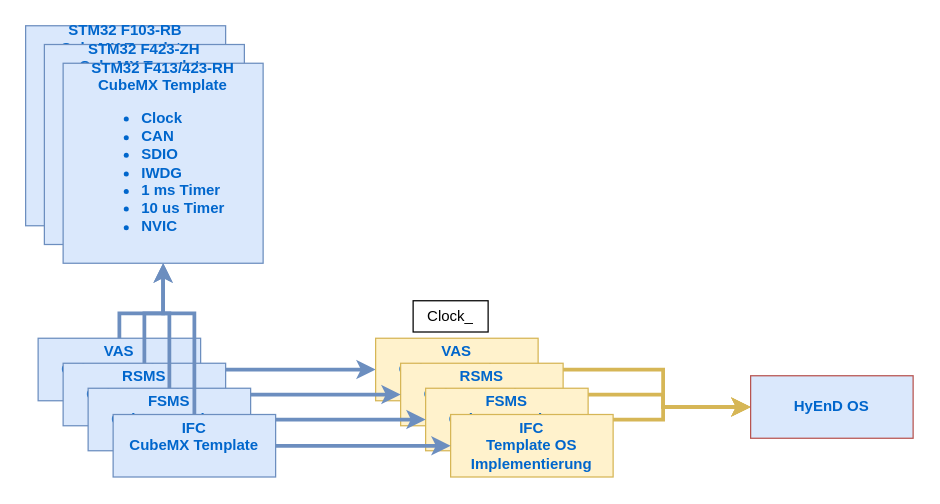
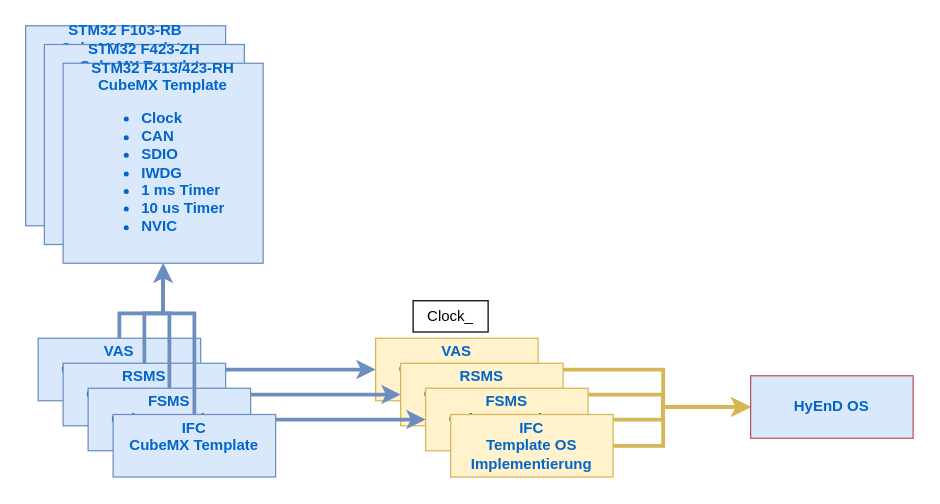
(357, 446) -> none
none -> (649, 446)
